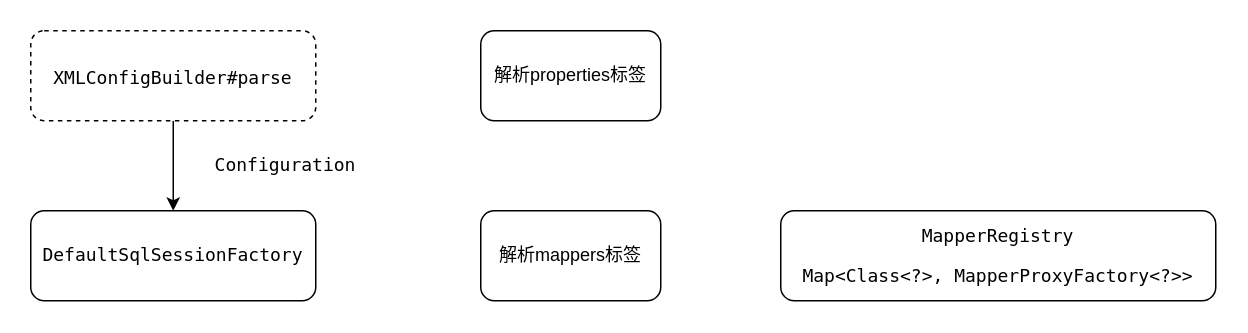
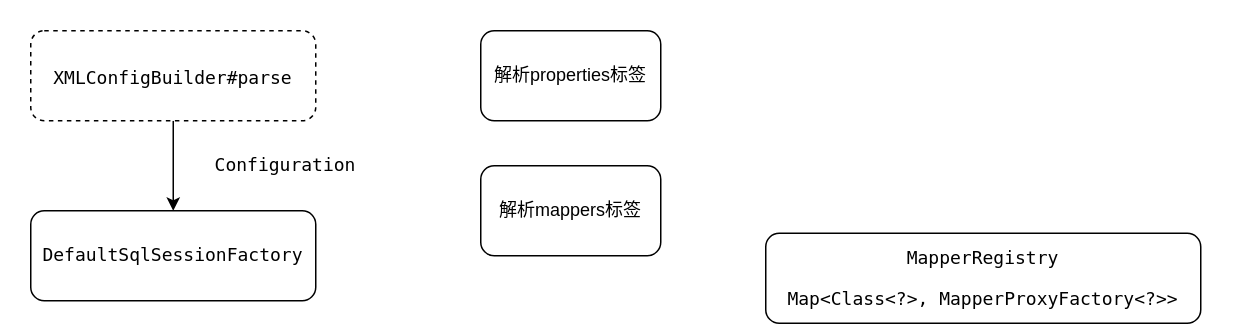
(571, 256) -> (571, 211)
(998, 256) -> (983, 278)
